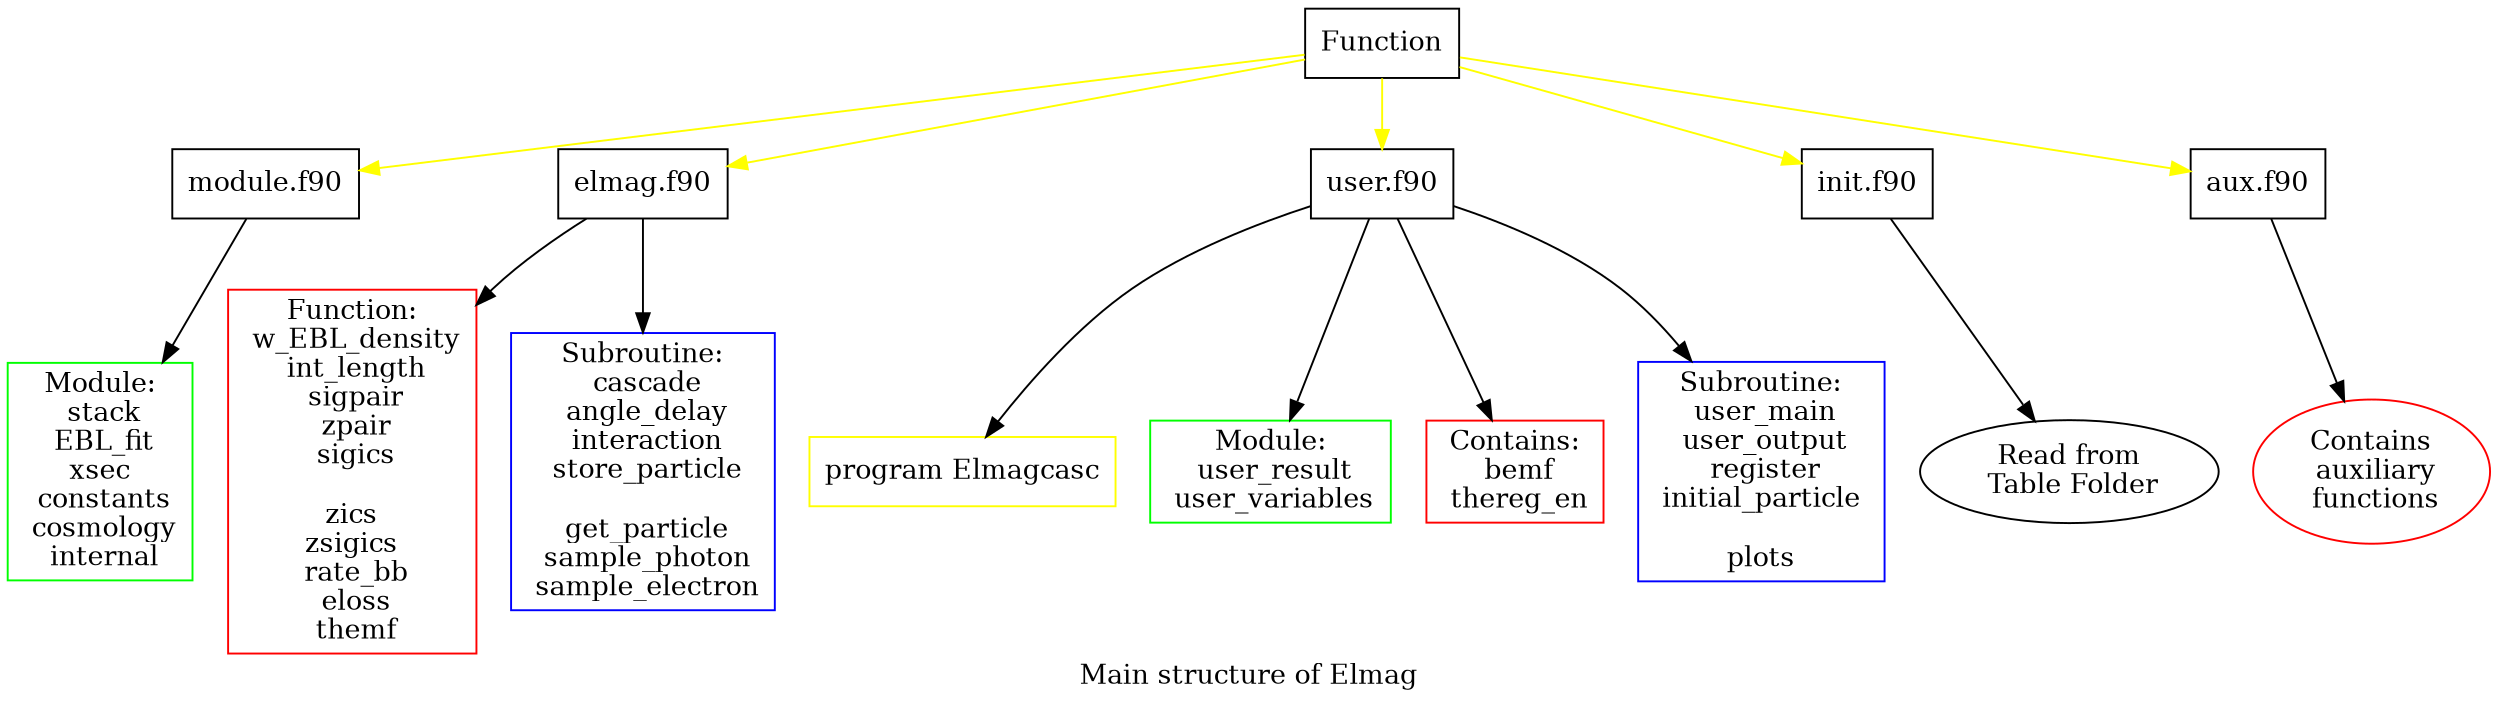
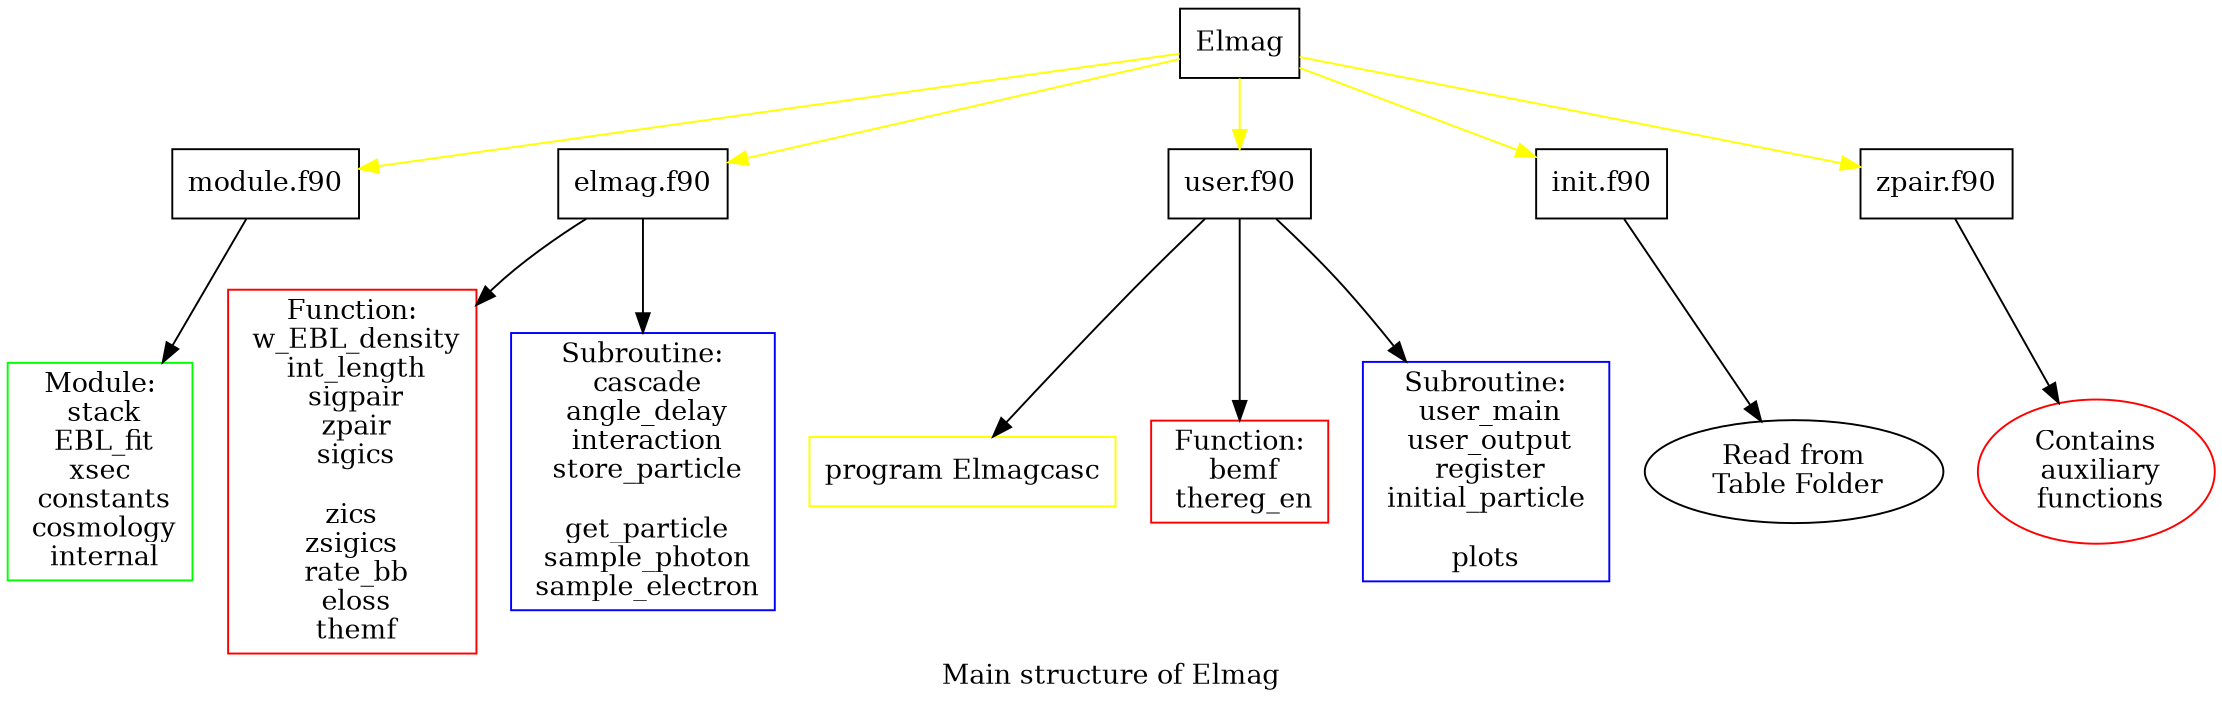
(1382, 43) -> (1240, 43)
(2258, 184) -> (1937, 184)
(1270, 472) -> none
(1515, 472) -> (1240, 472)
